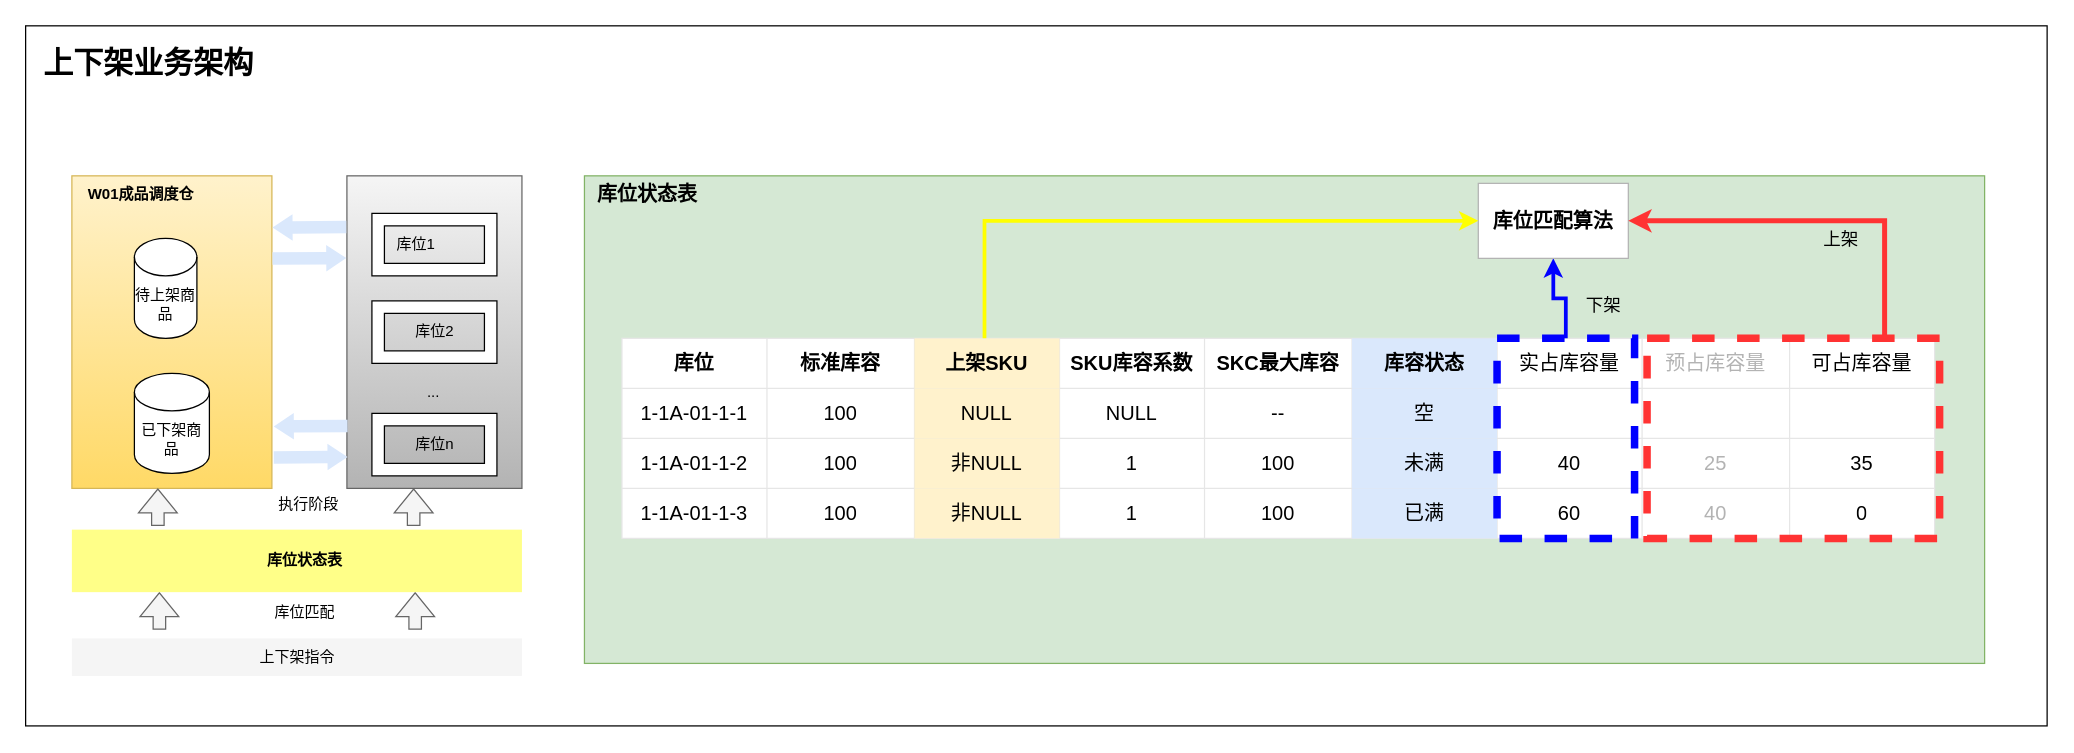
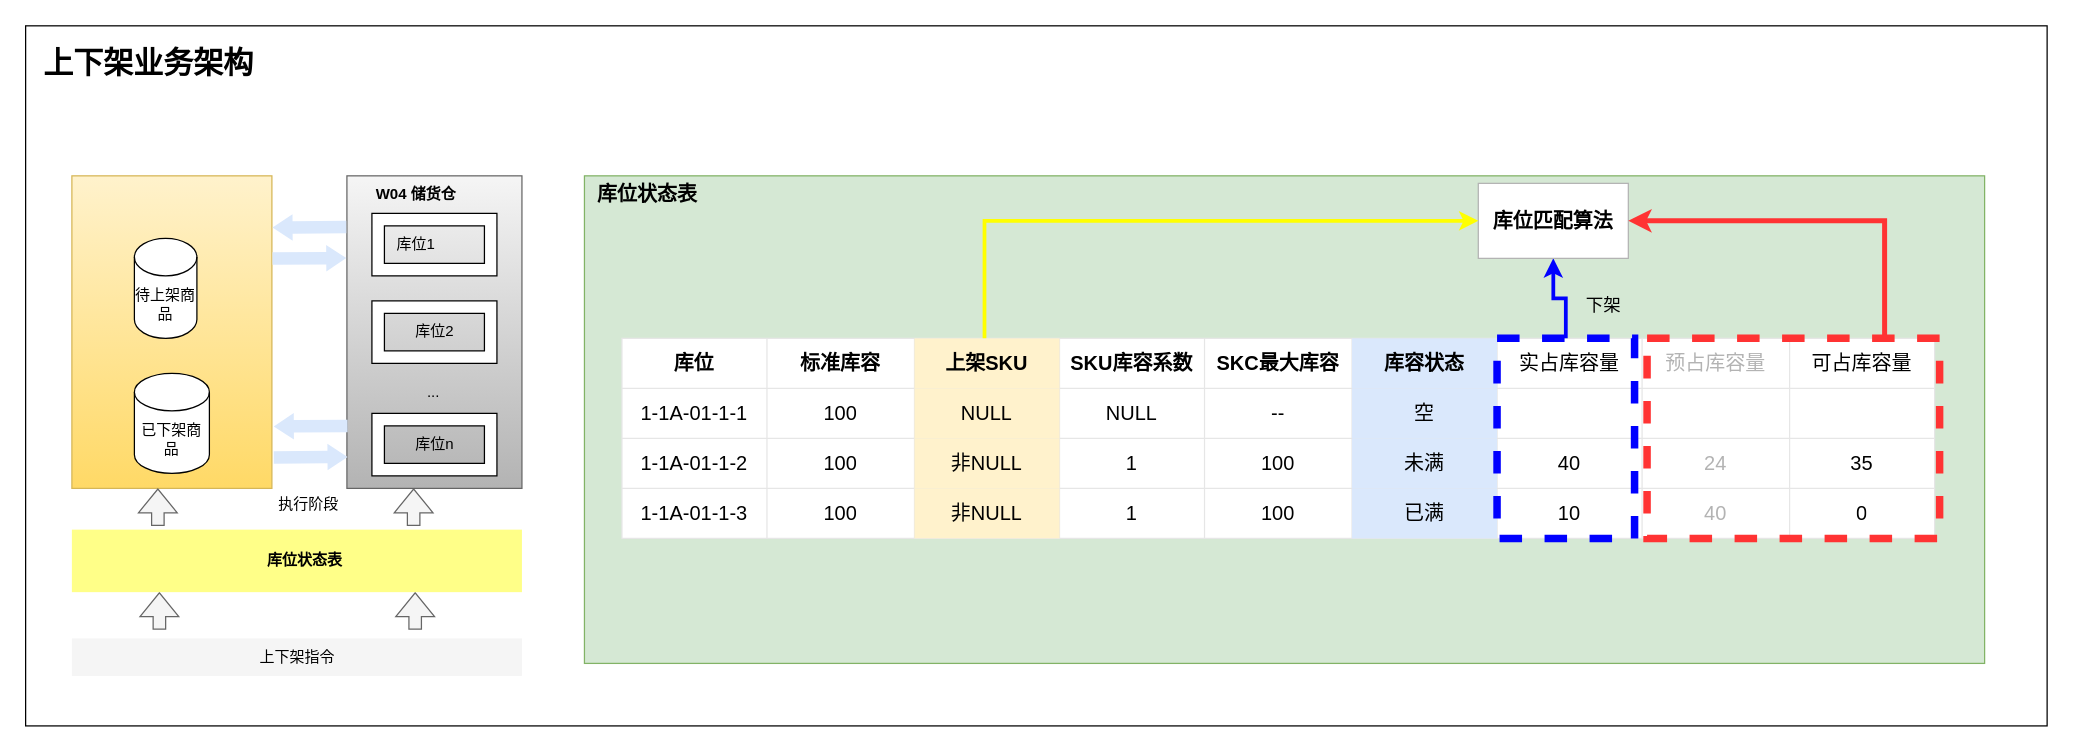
(141, 194) -> none
none -> (416, 194)
(1841, 240) -> none
(1716, 463) -> (1716, 463)
(1569, 513) -> (1569, 513)
(304, 612) -> none
